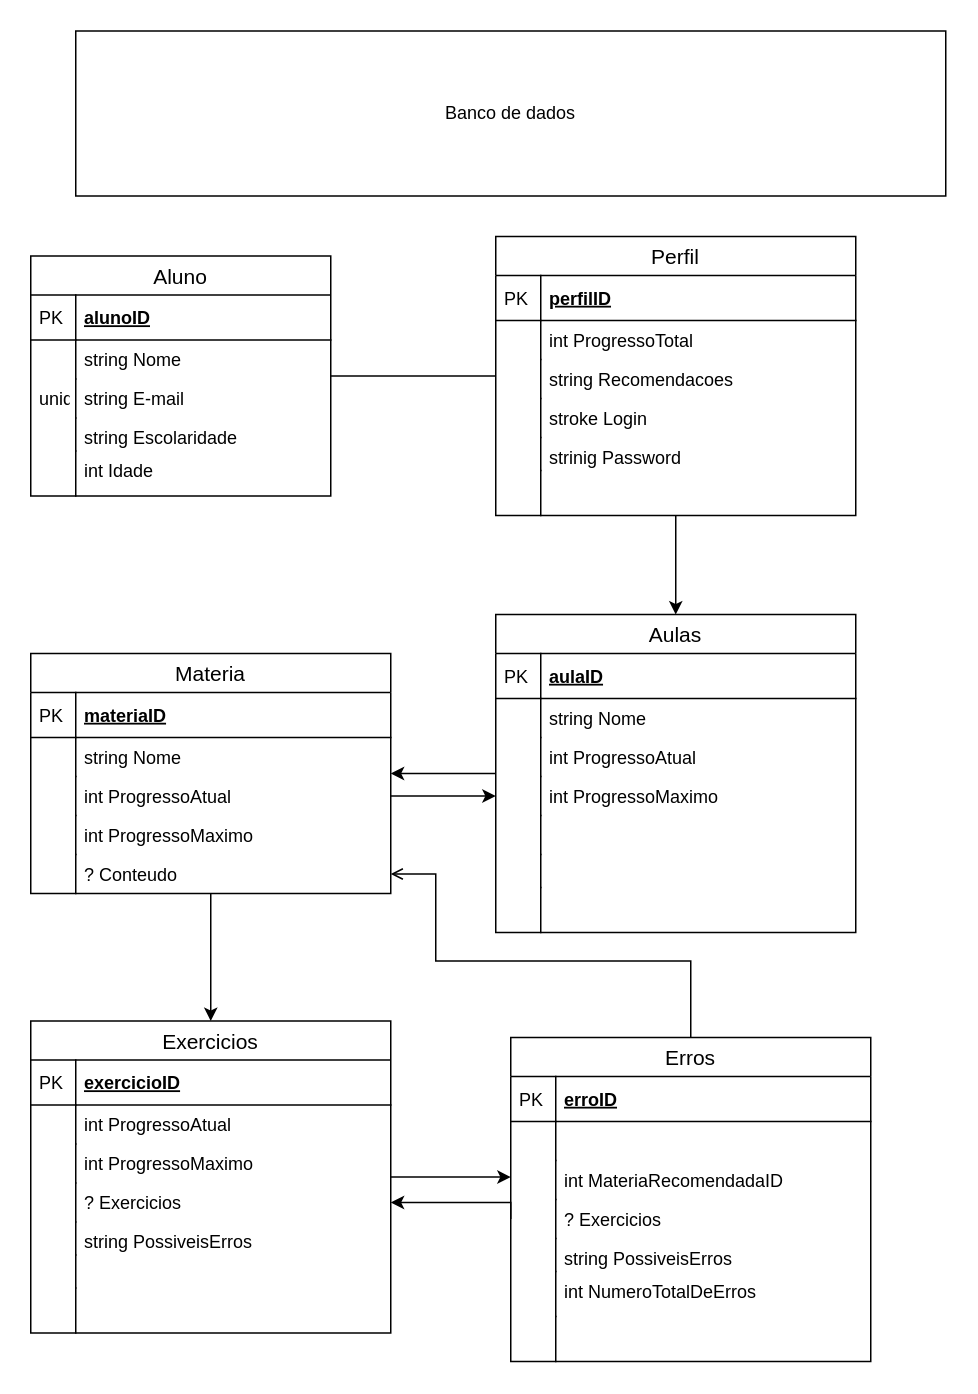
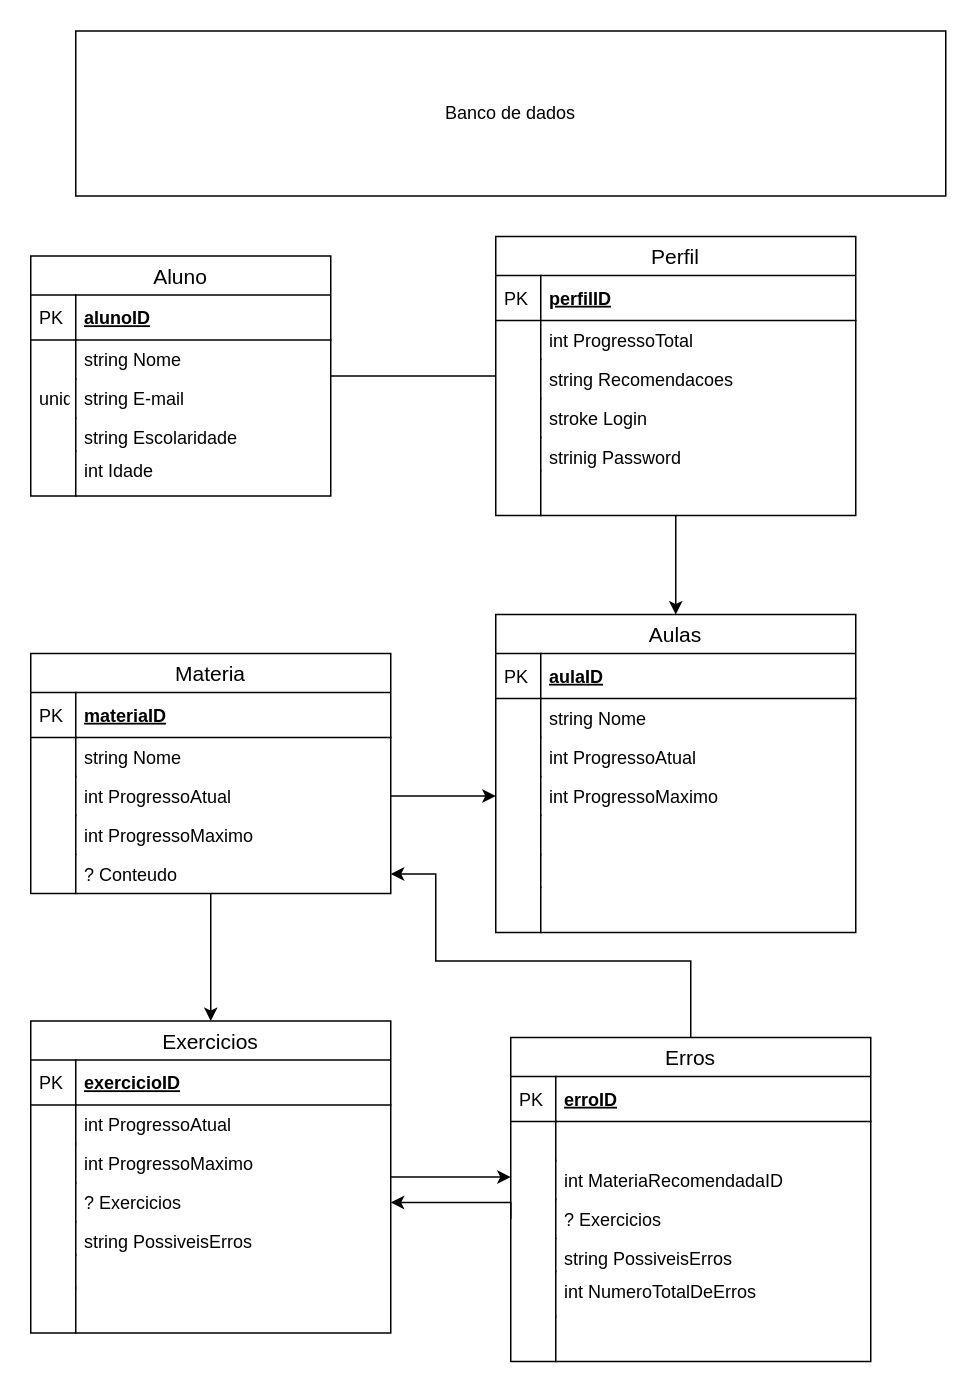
(447, 773) -> none
(399, 874) -> (402, 874)
